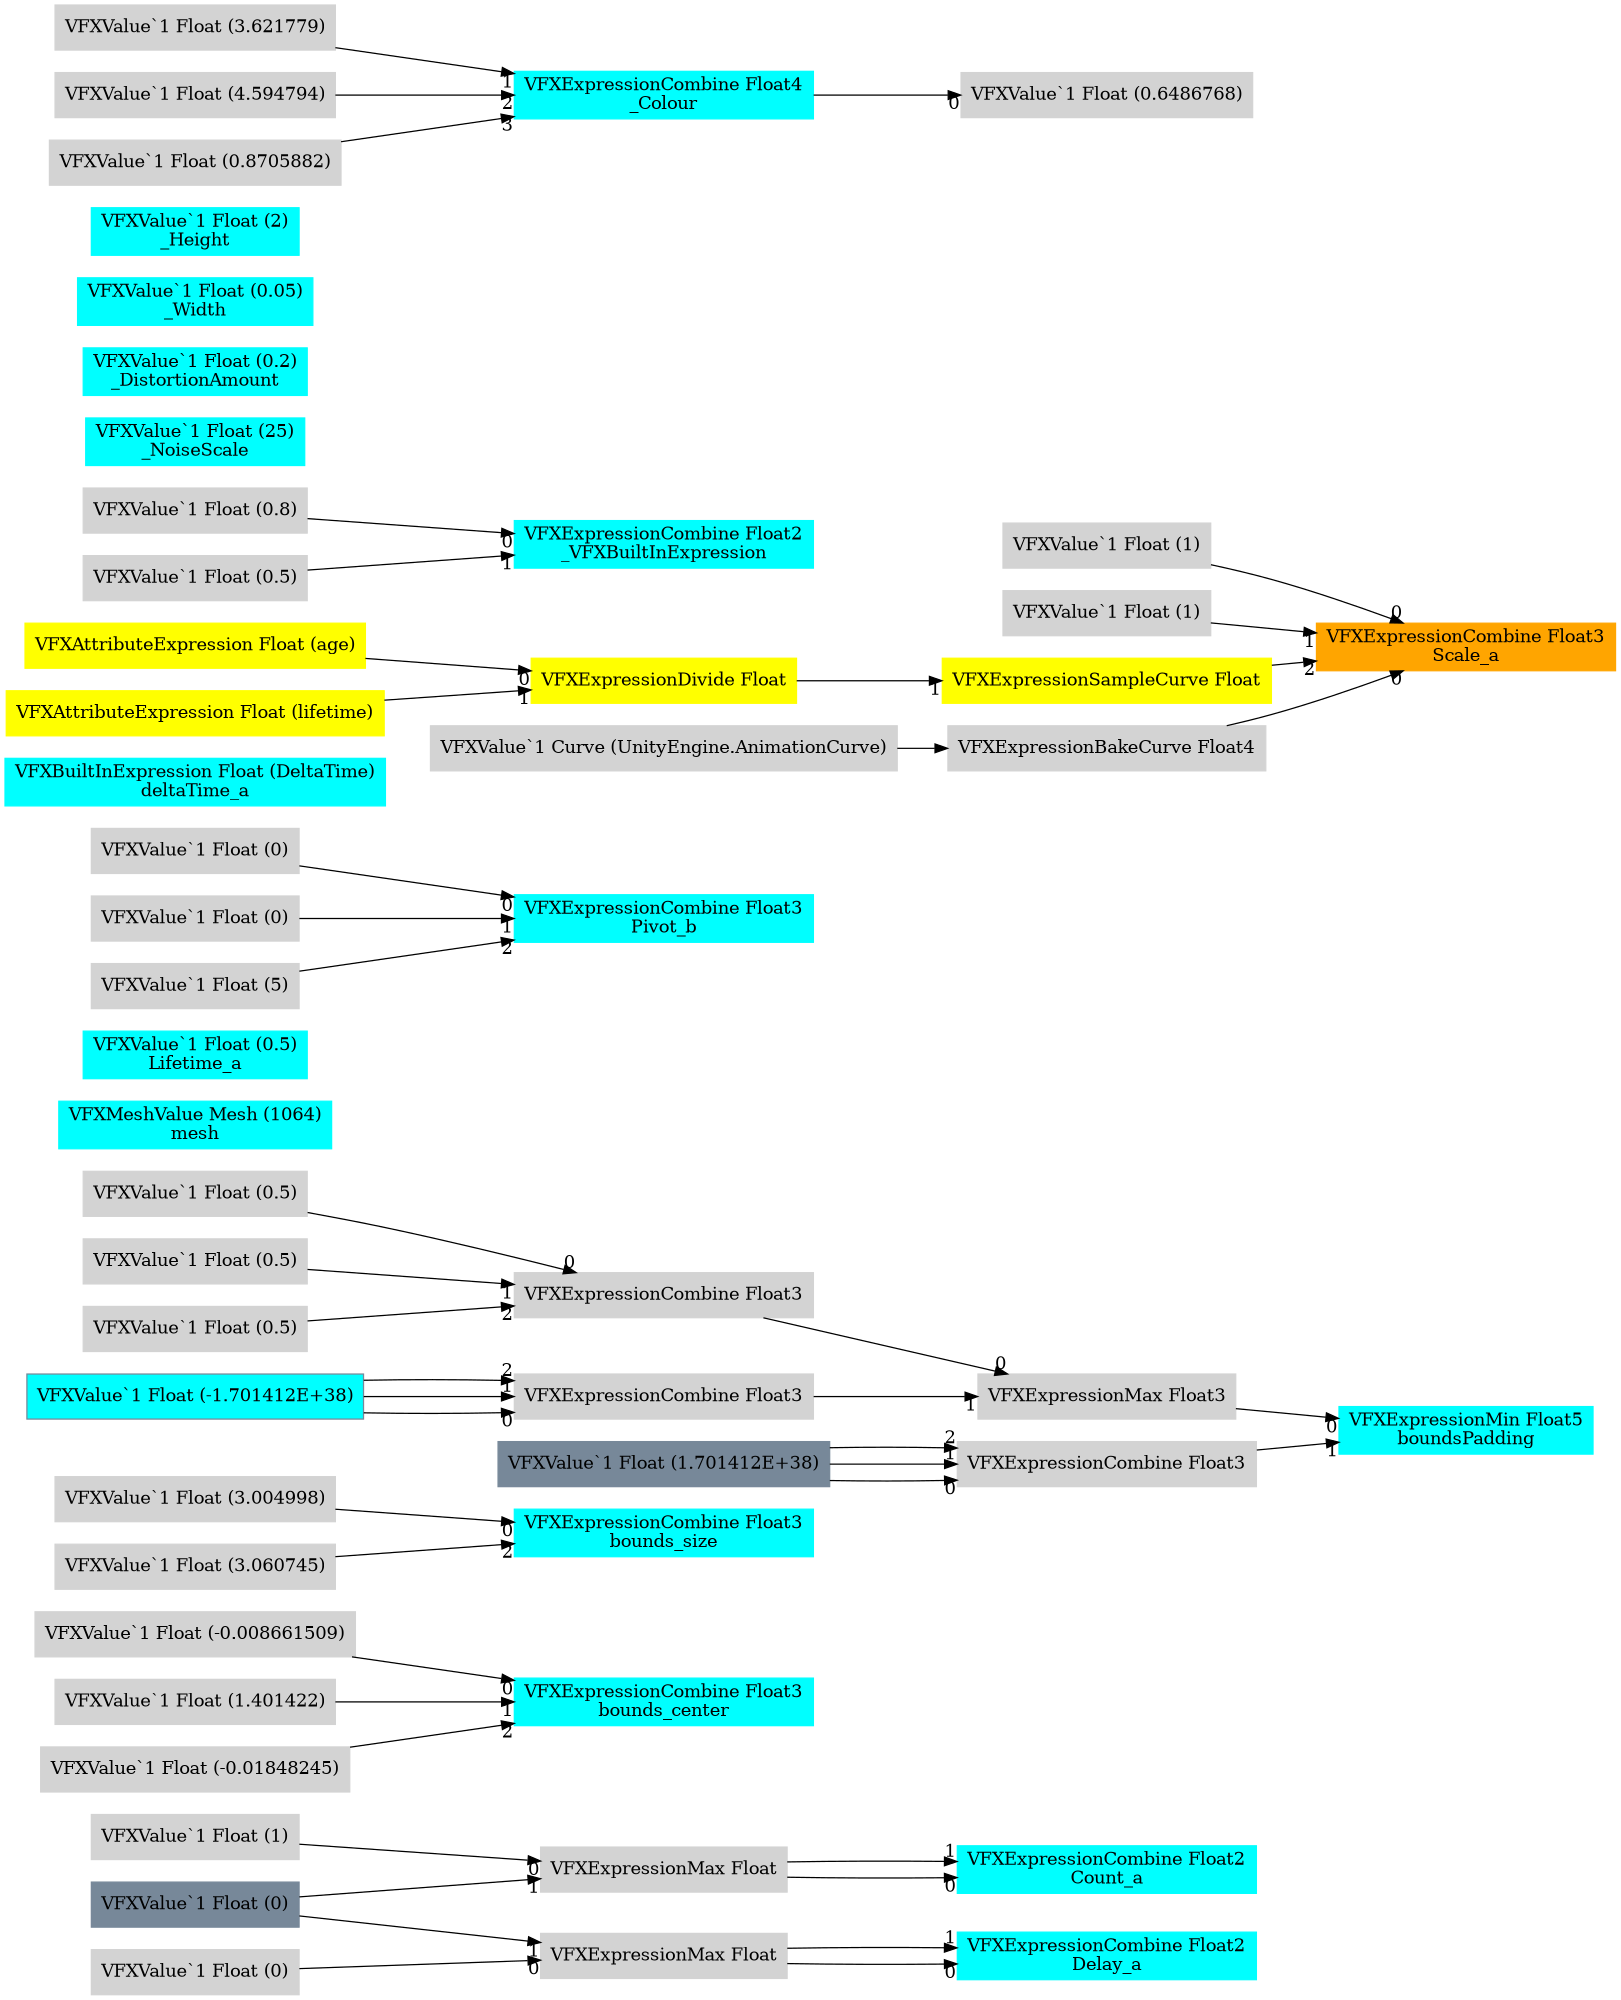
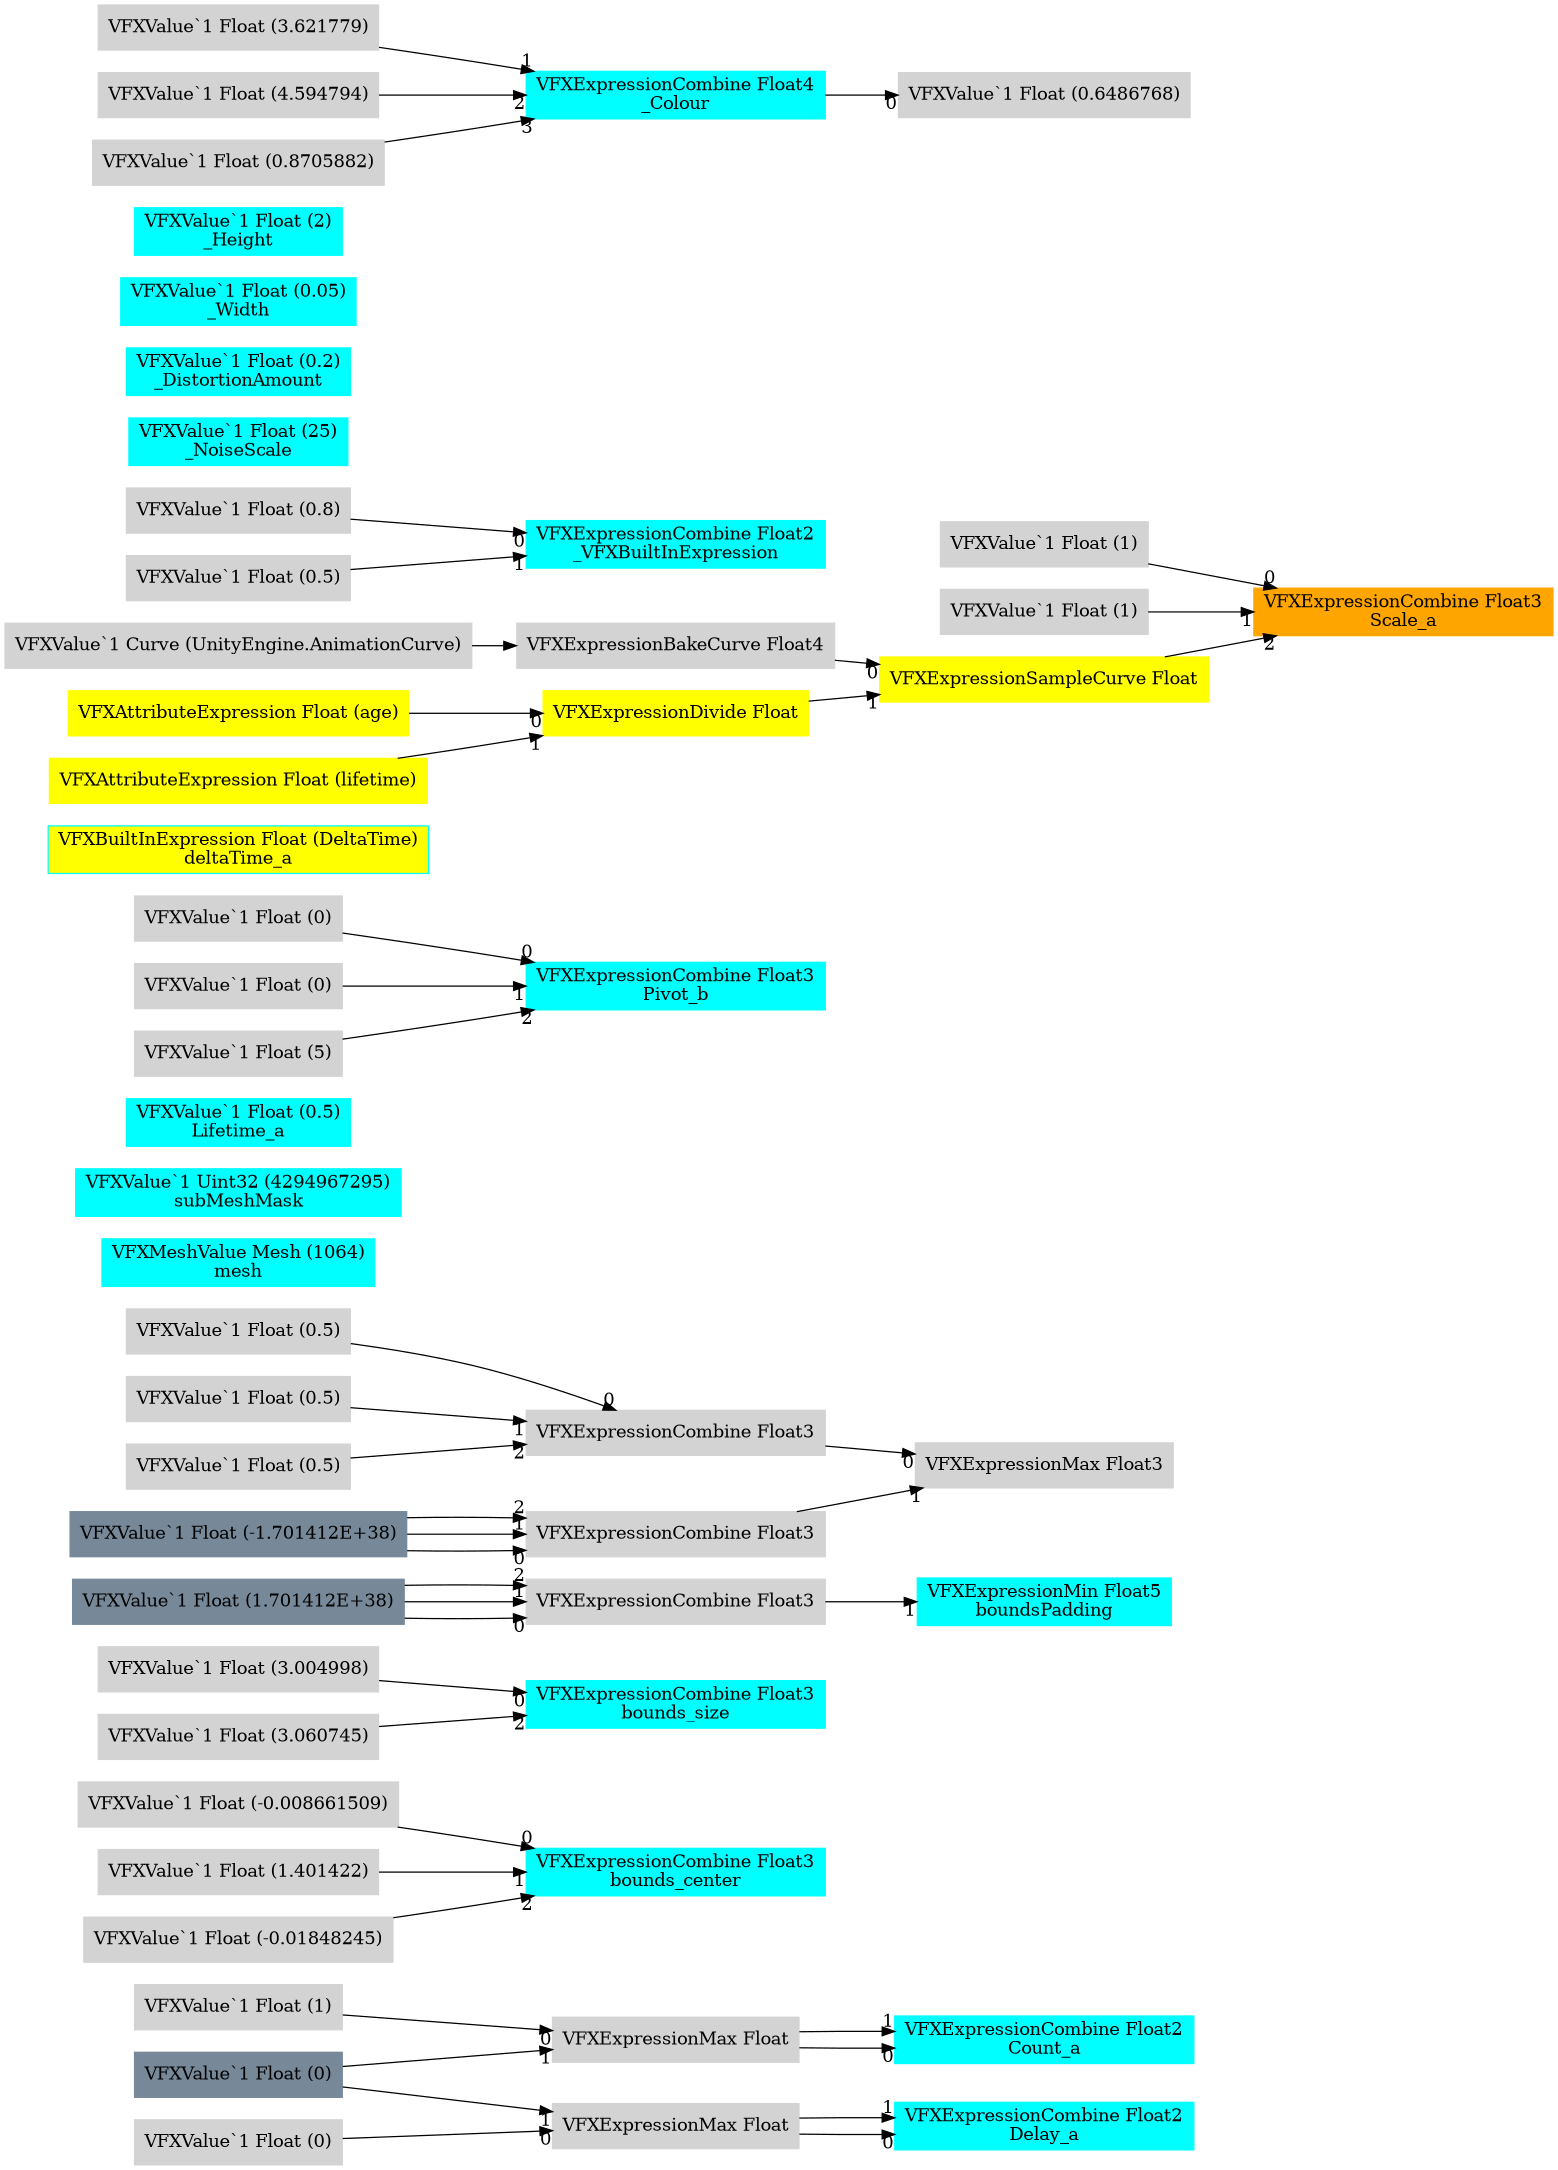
(1310, 703) -> (851, 662)
(195, 782) -> (238, 850)
none -> (238, 1193)
(195, 1397) -> (238, 1534)
(1281, 1413) -> none
